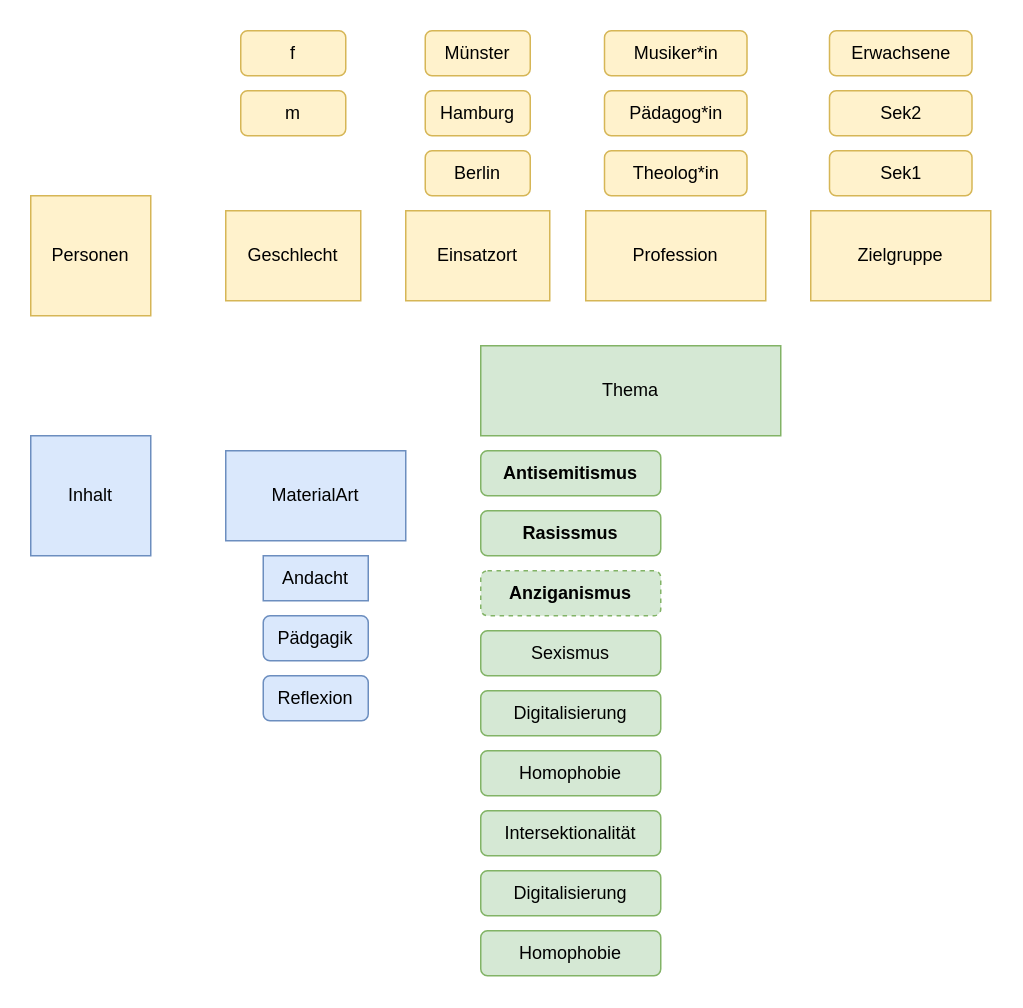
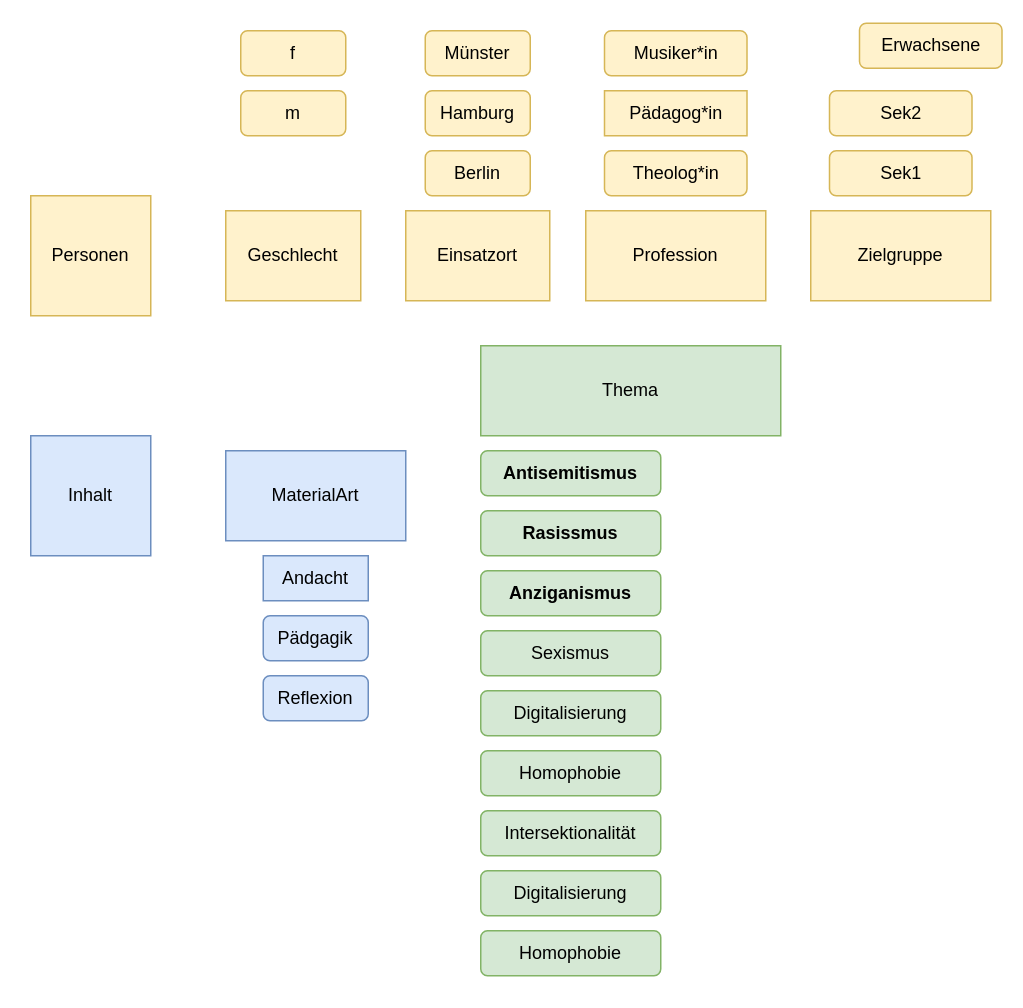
(901, 53) -> (931, 46)
(676, 113) -> (676, 113)
(571, 593) -> (571, 593)
